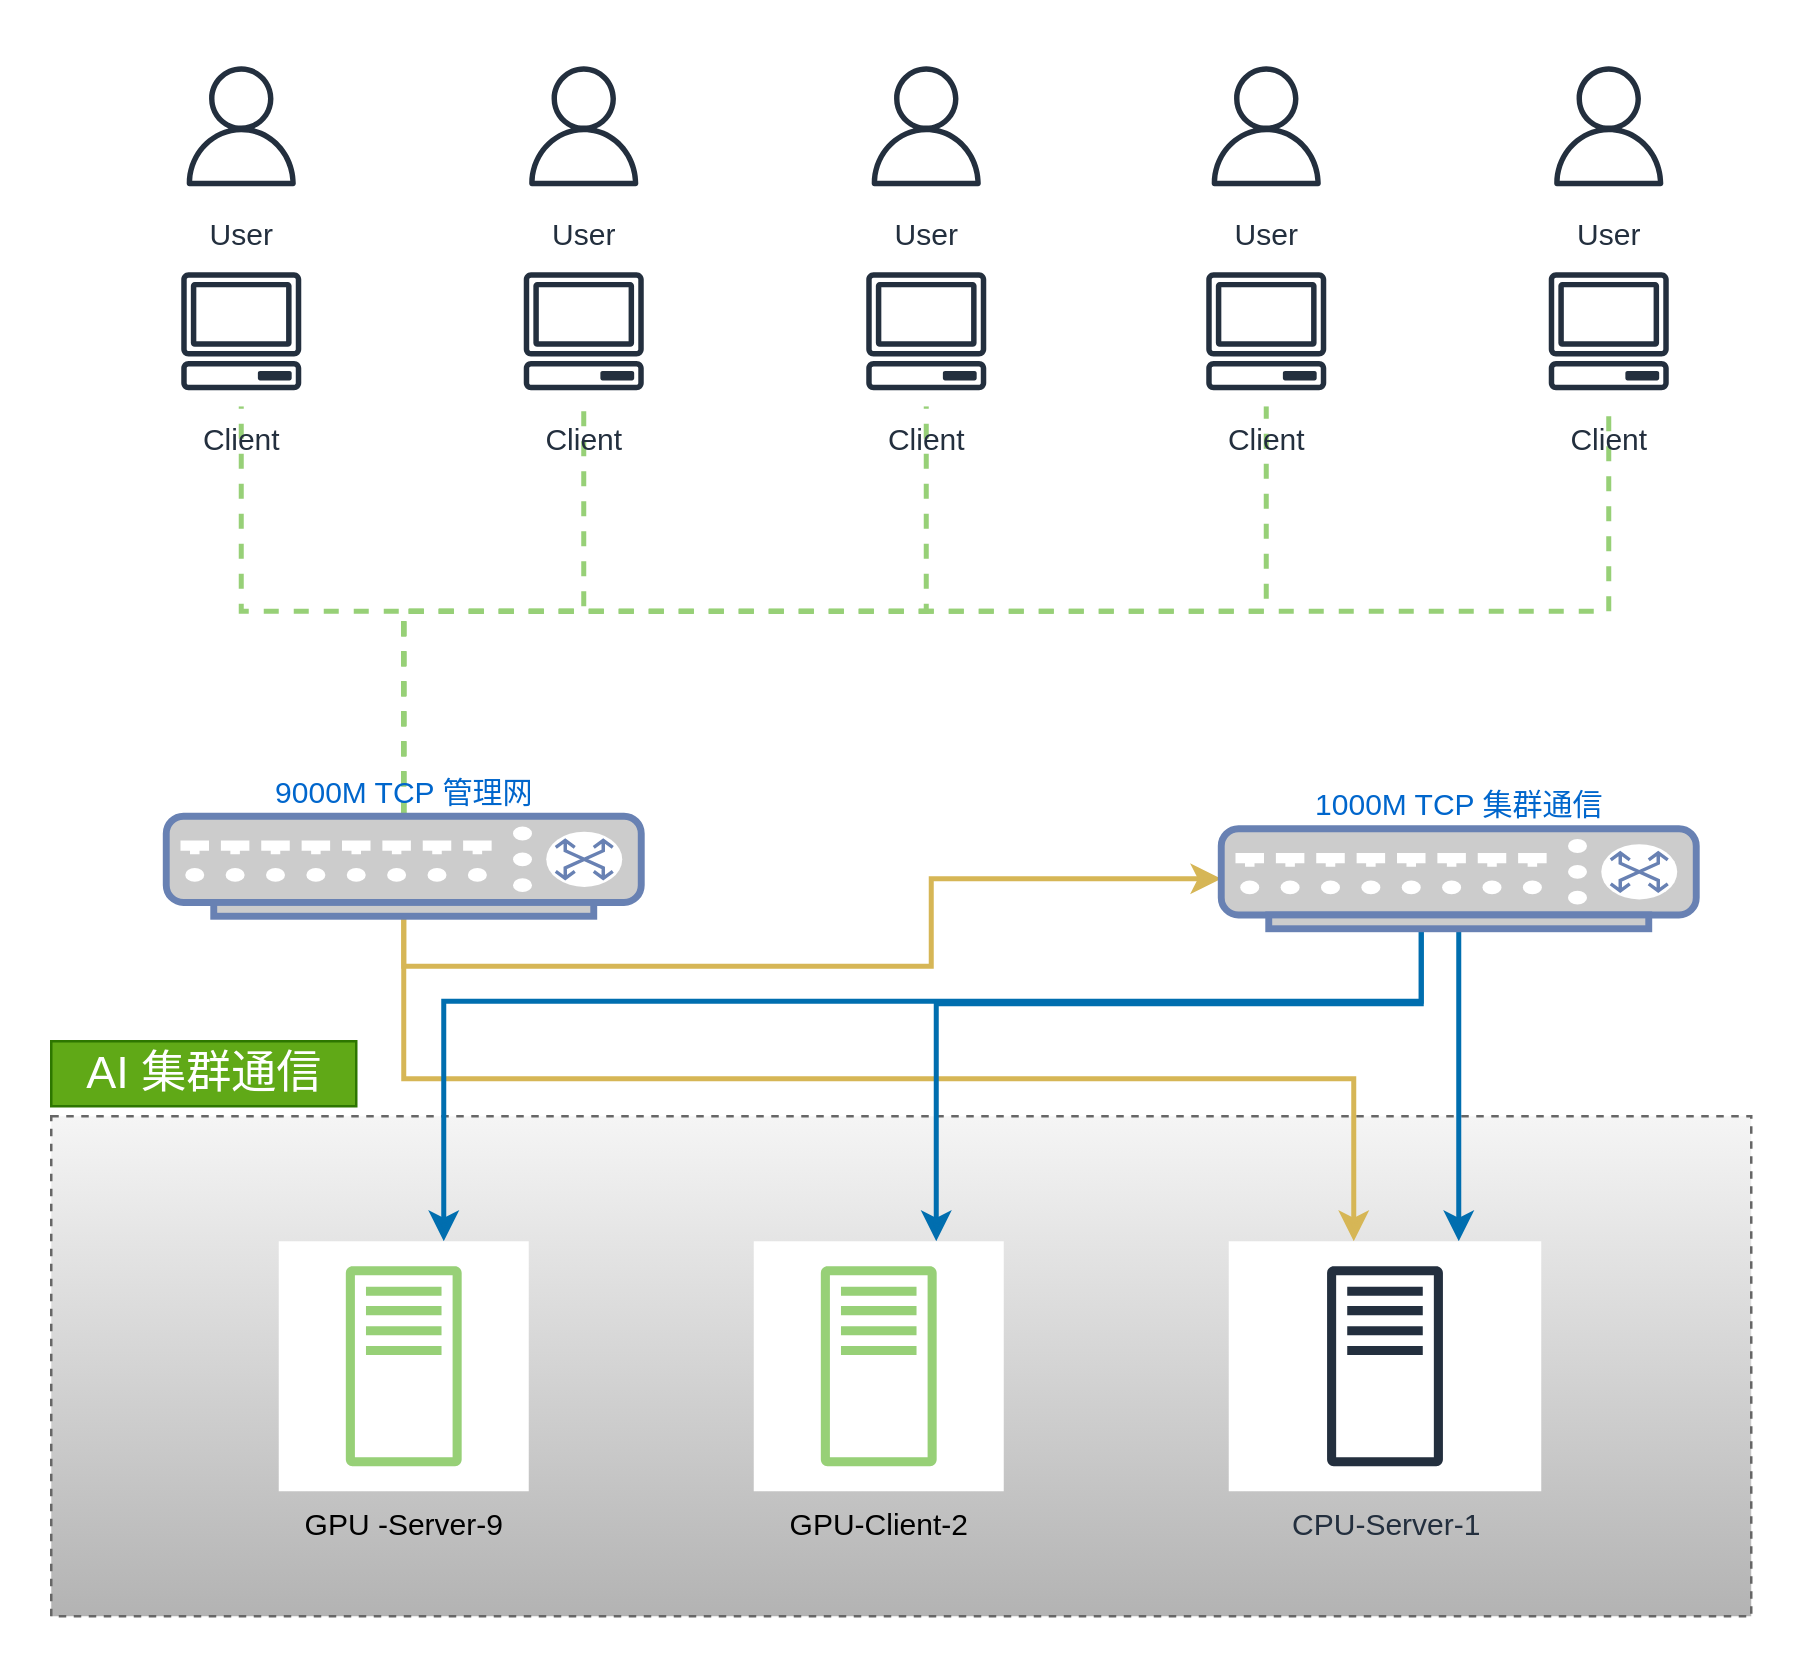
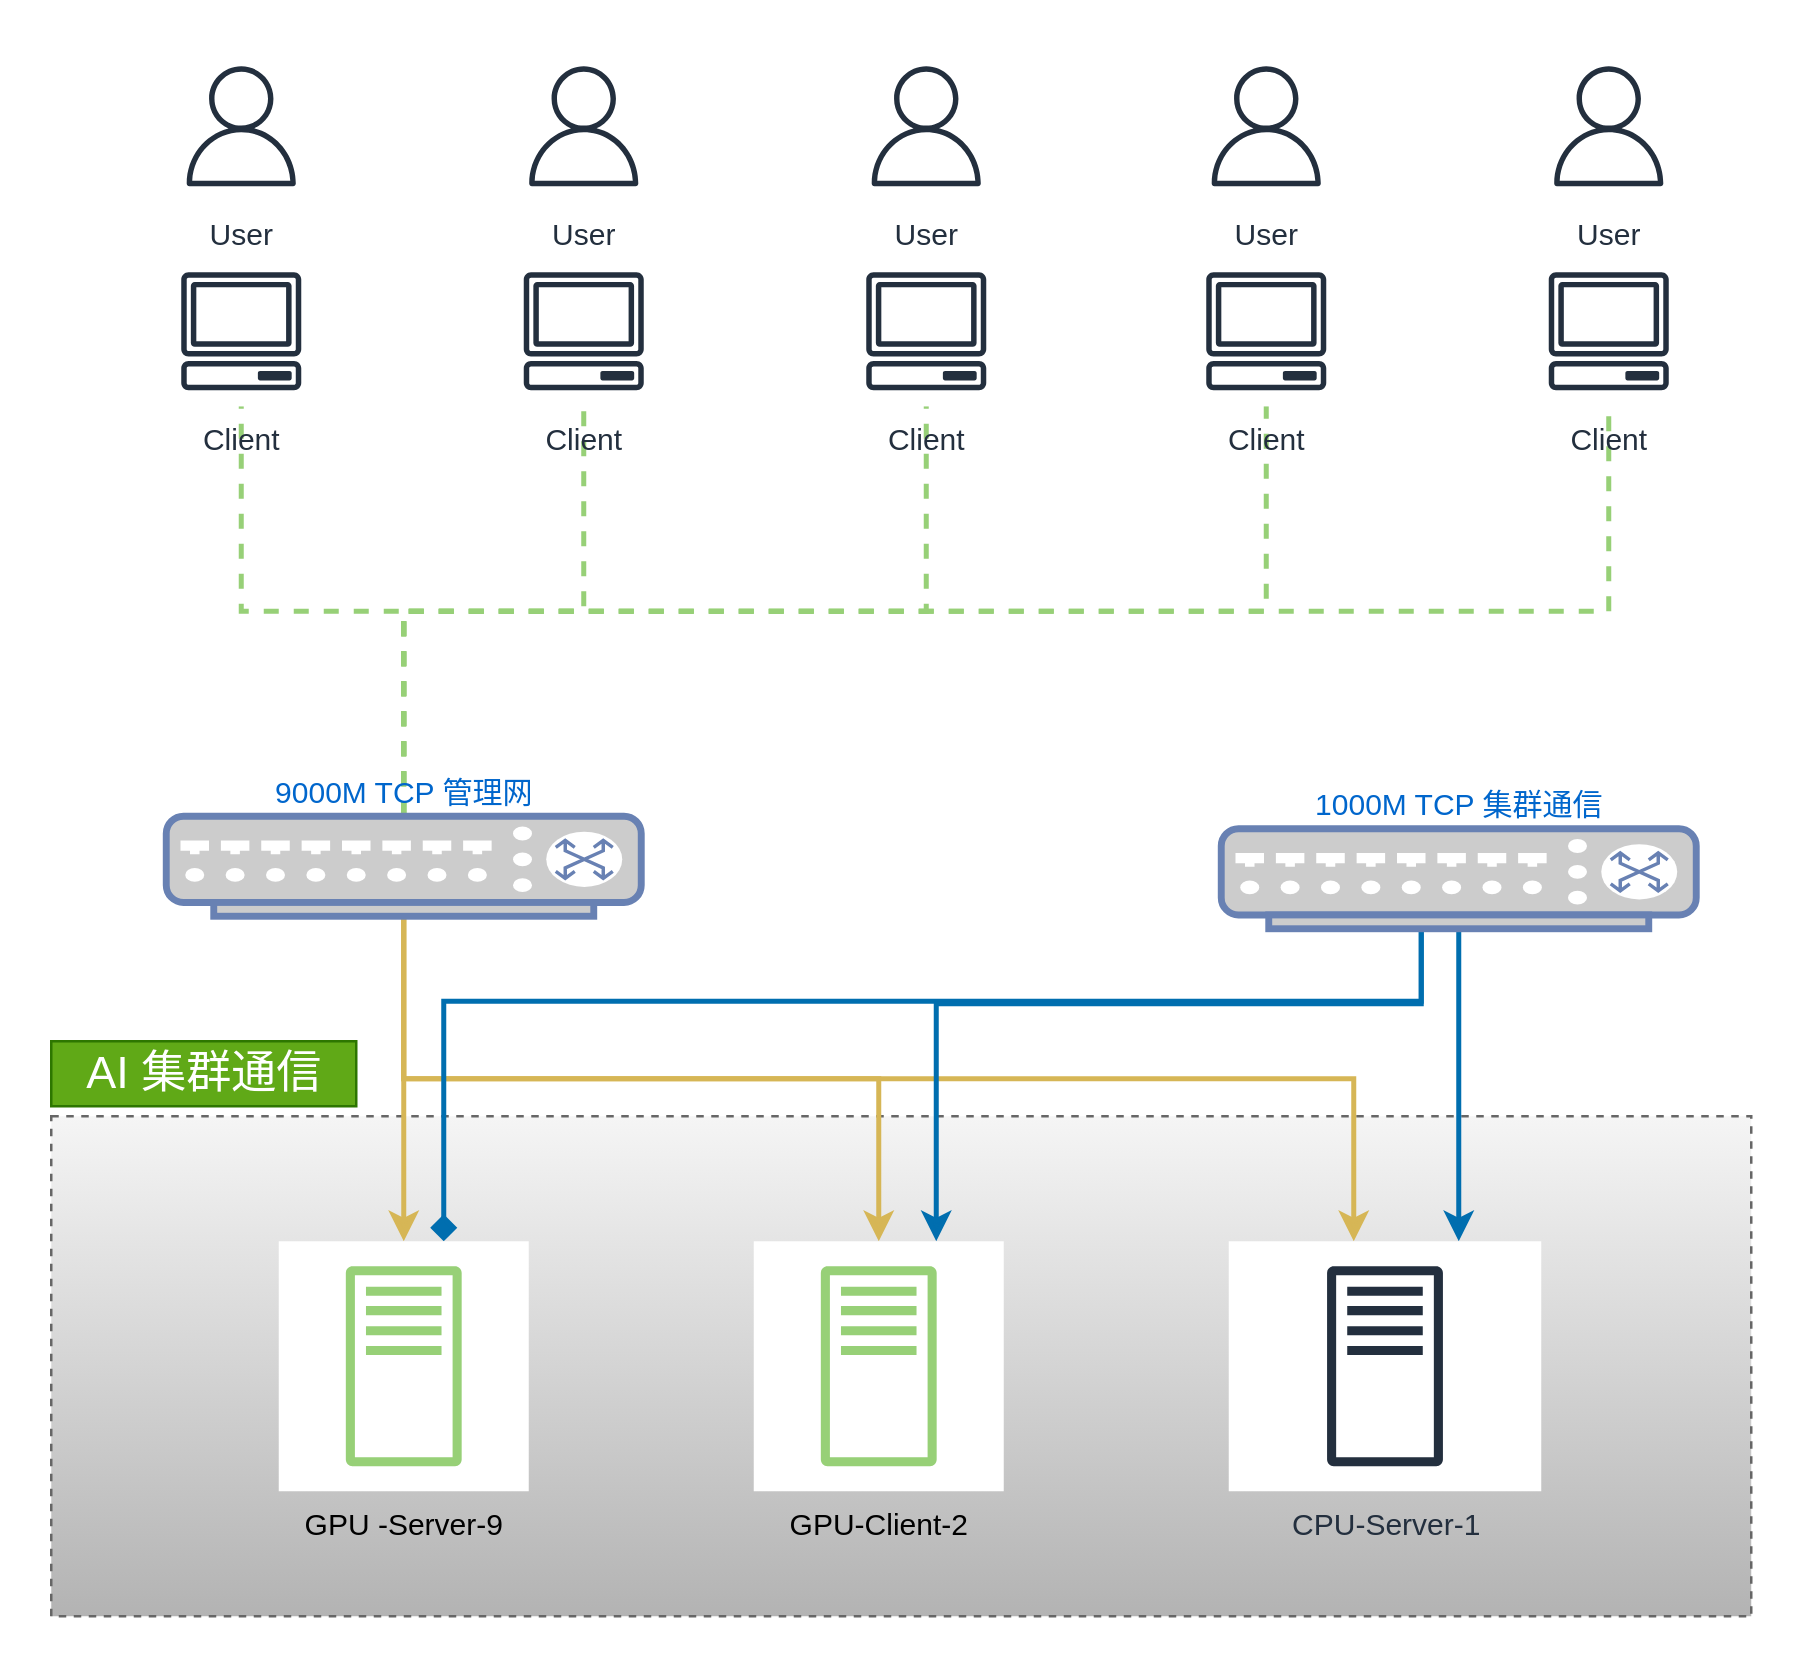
(847, 966) -> (879, 1151)
none -> (404, 1152)
(444, 1216) -> (444, 1216)
